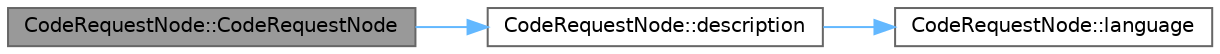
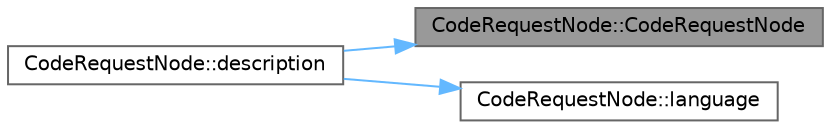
(441, 27) -> (369, 49)
